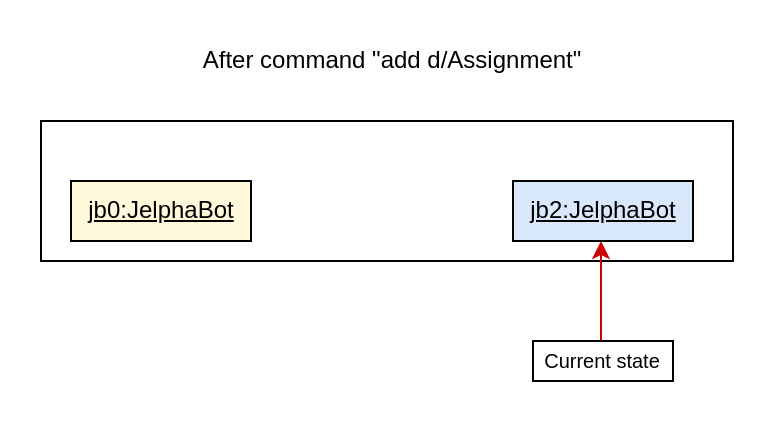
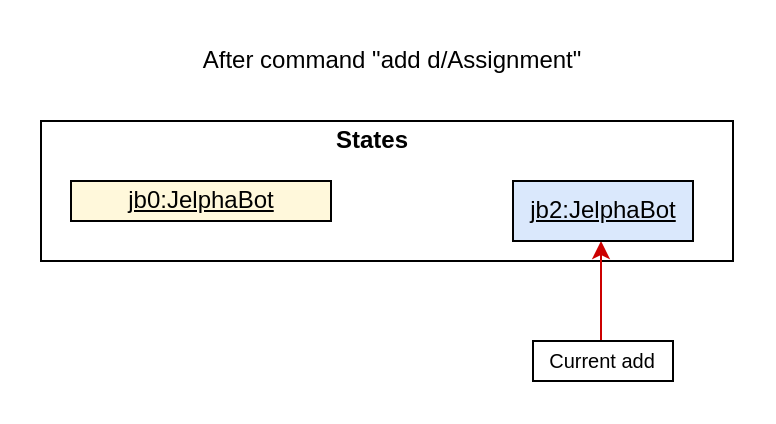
none -> (373, 141)
(161, 211) -> (201, 201)
(603, 361) -> (603, 361)
